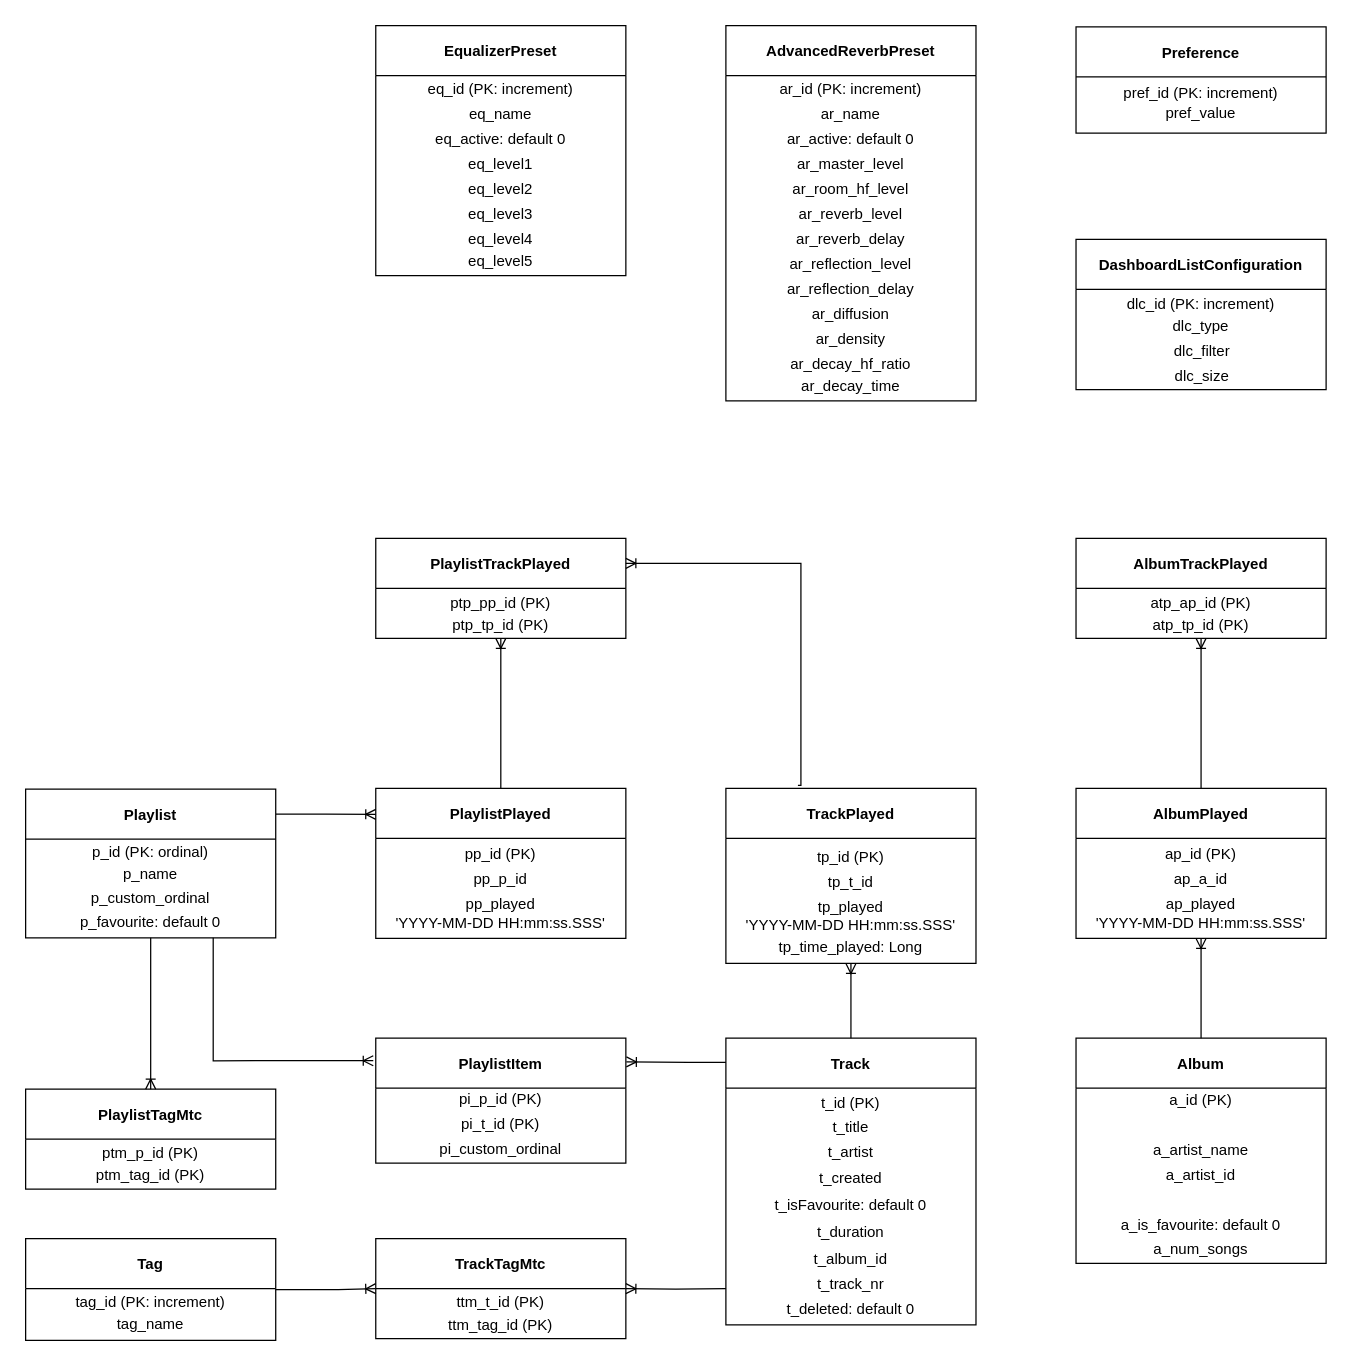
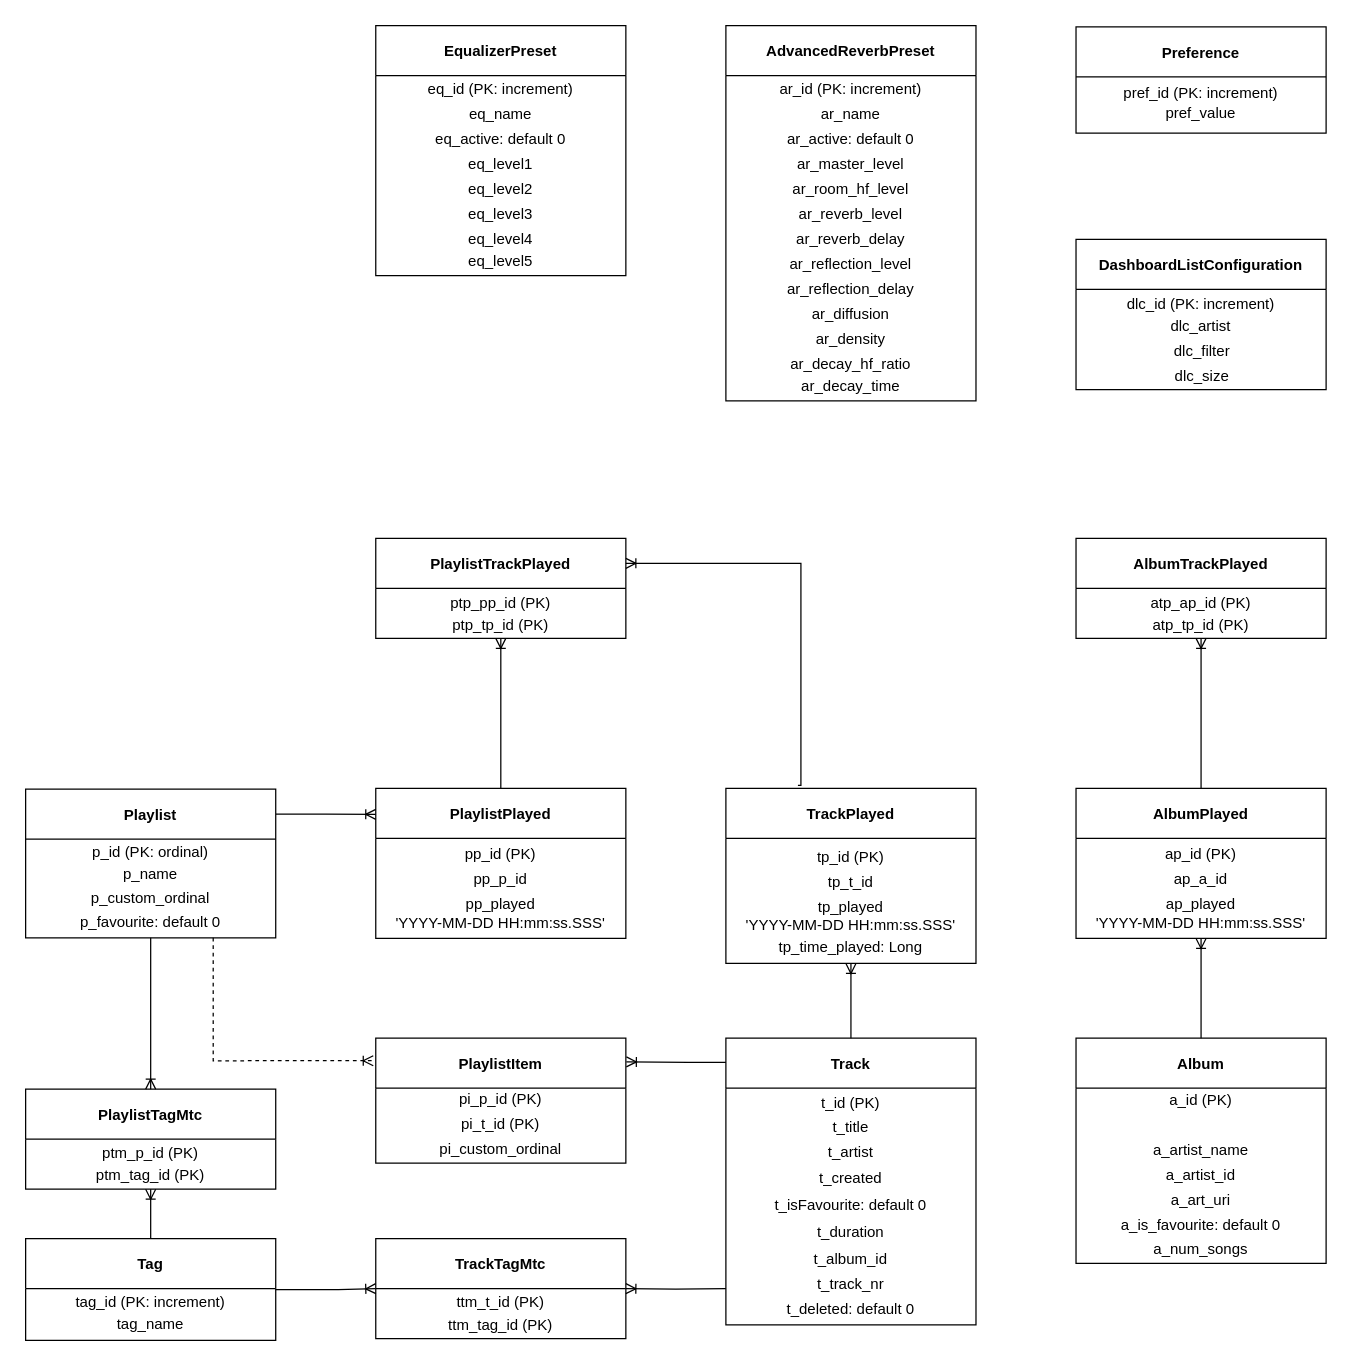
(1201, 327) -> (1201, 327)
(233, 1060) -> (233, 1060)
none -> (1201, 1200)
none -> (151, 1215)
